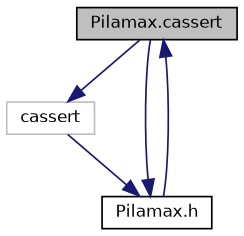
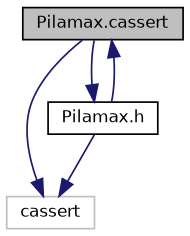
(97, 160) -> (81, 158)
